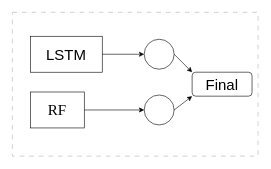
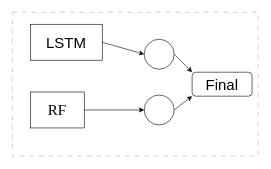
(66, 54) -> (66, 42)
